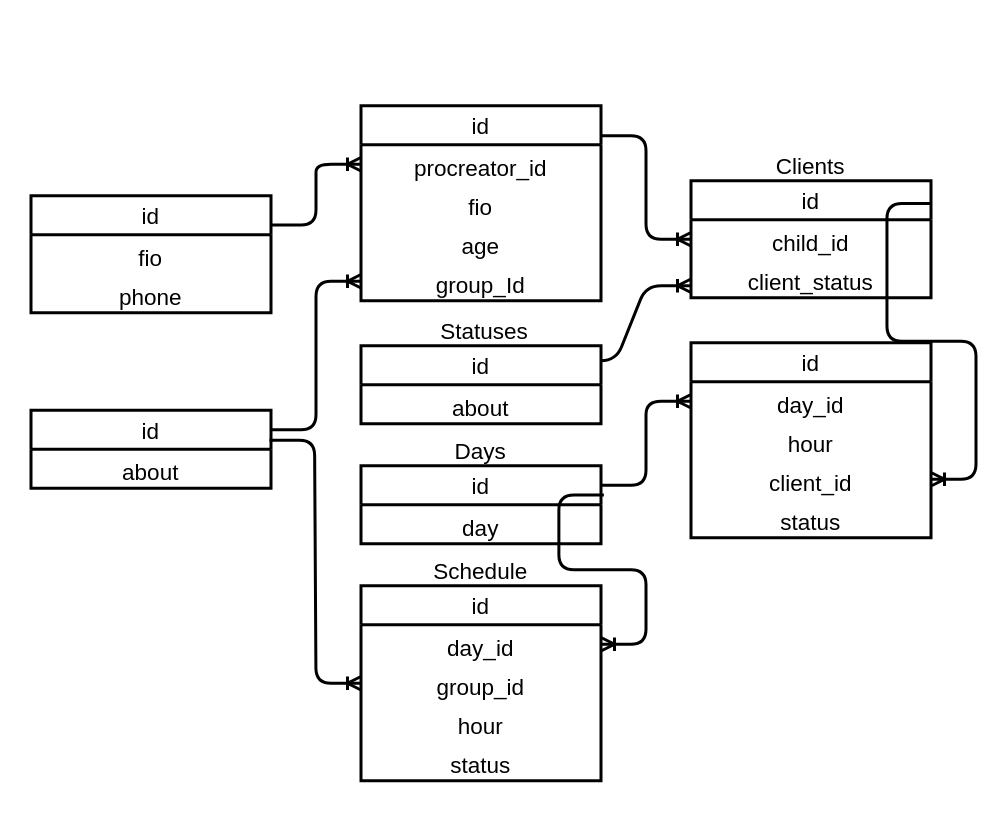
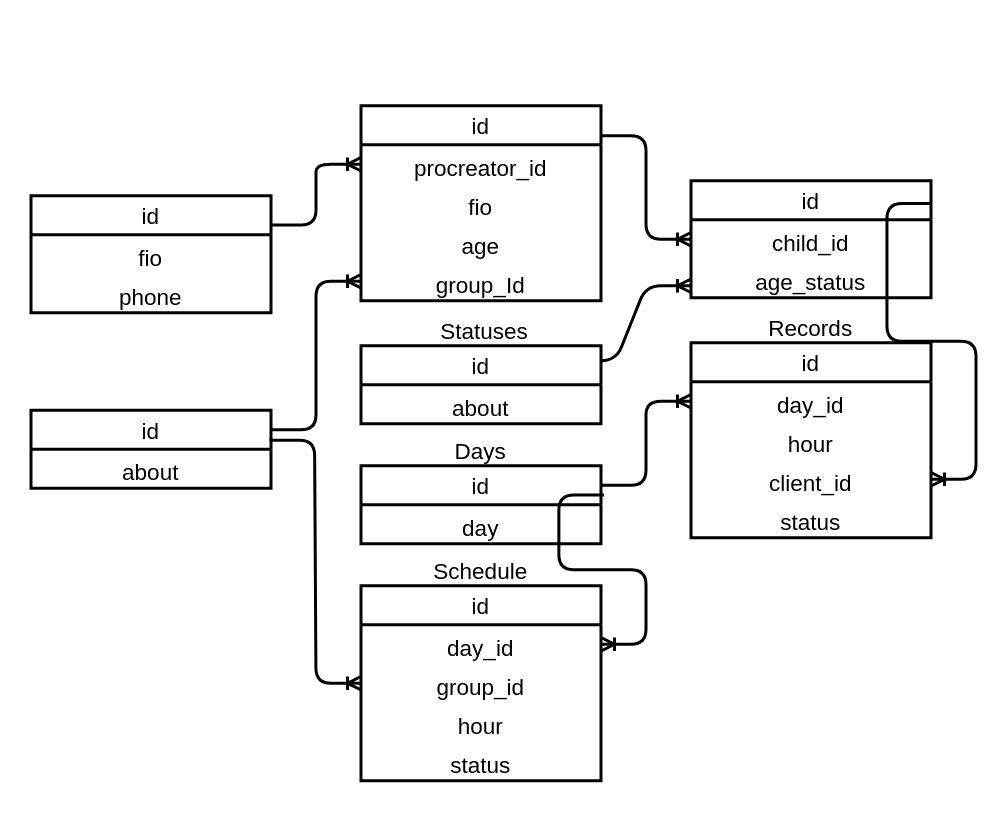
(811, 166) -> none
(810, 282) -> (810, 282)
none -> (811, 328)
